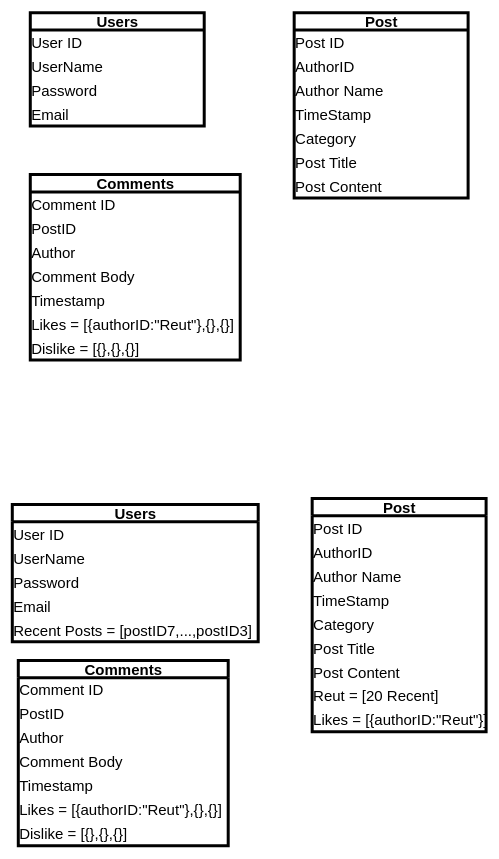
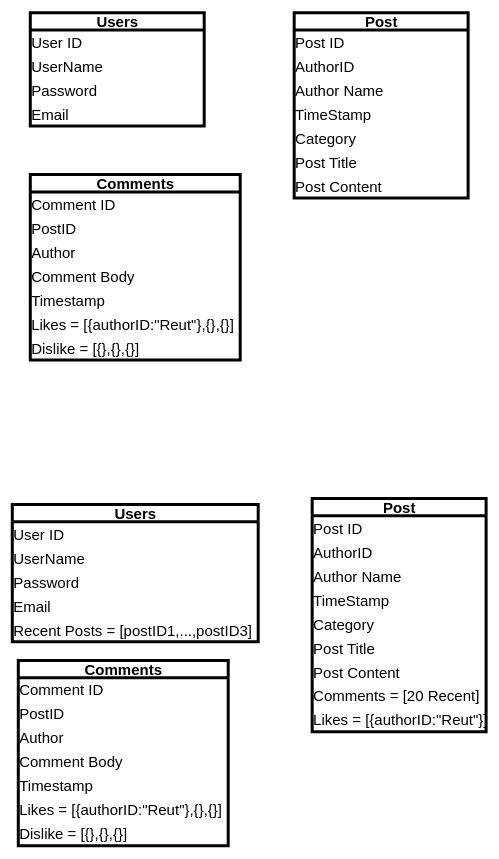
(149, 630) -> (149, 630)
(383, 696) -> (400, 696)
